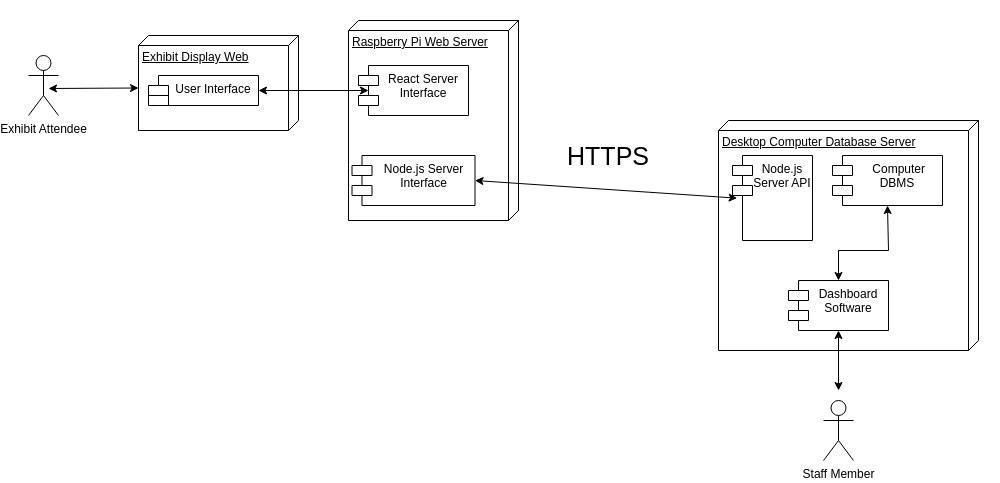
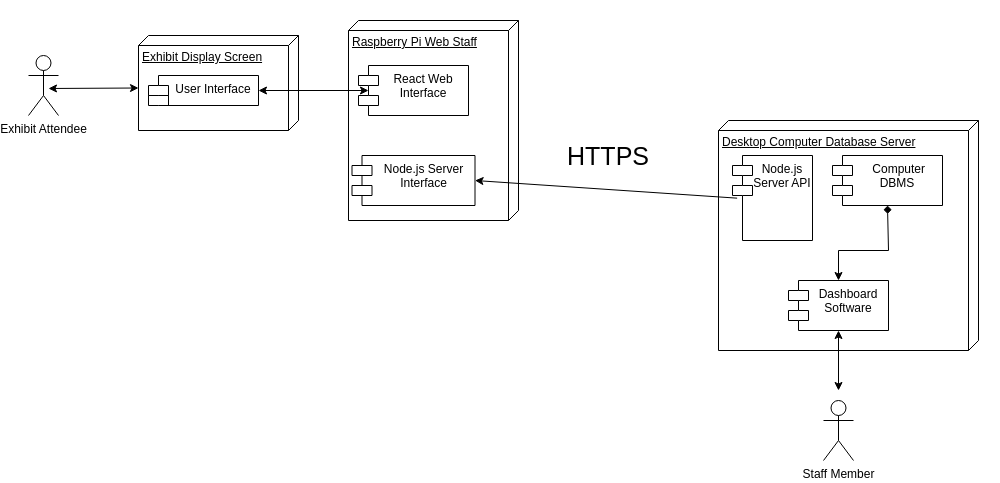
(424, 43) -> (420, 43)
(197, 58) -> (207, 58)
(424, 87) -> (424, 87)
(729, 198) -> (732, 198)
(888, 214) -> (888, 214)
